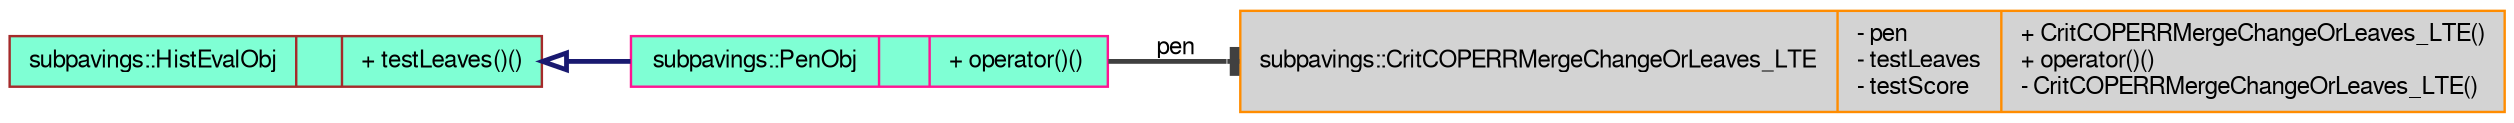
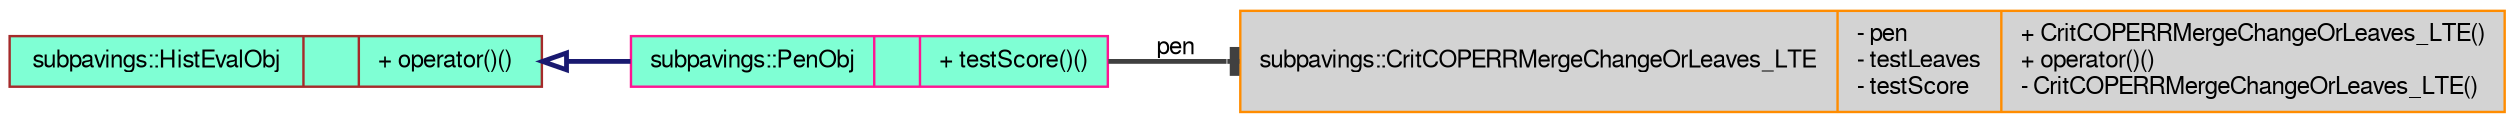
(442, 60) -> (446, 60)
(1016, 60) -> (1014, 60)
